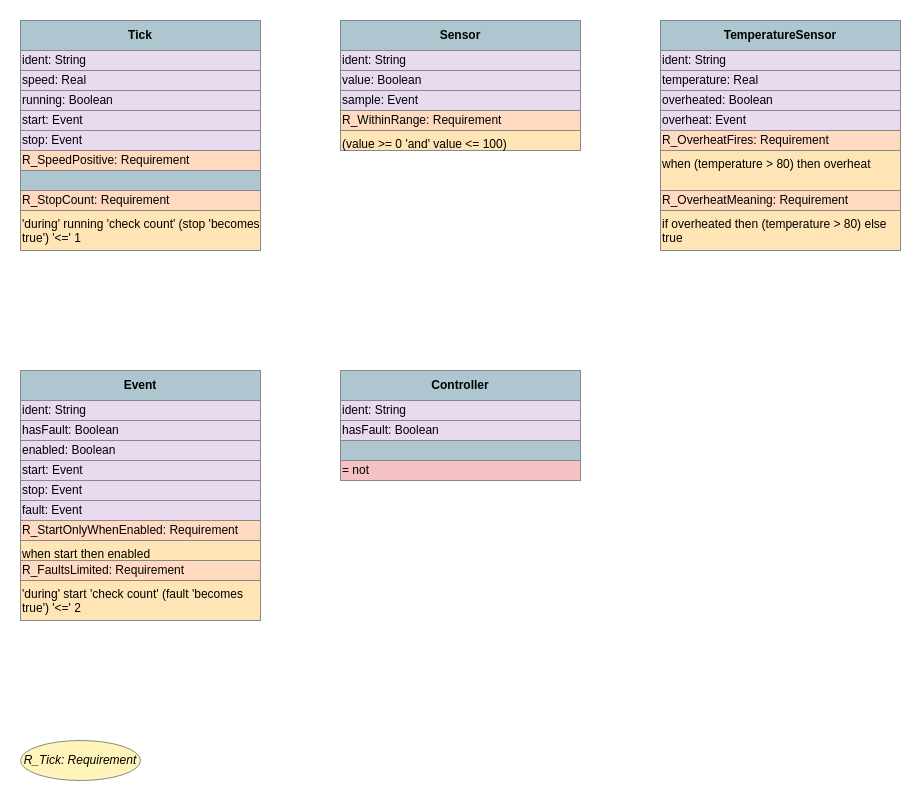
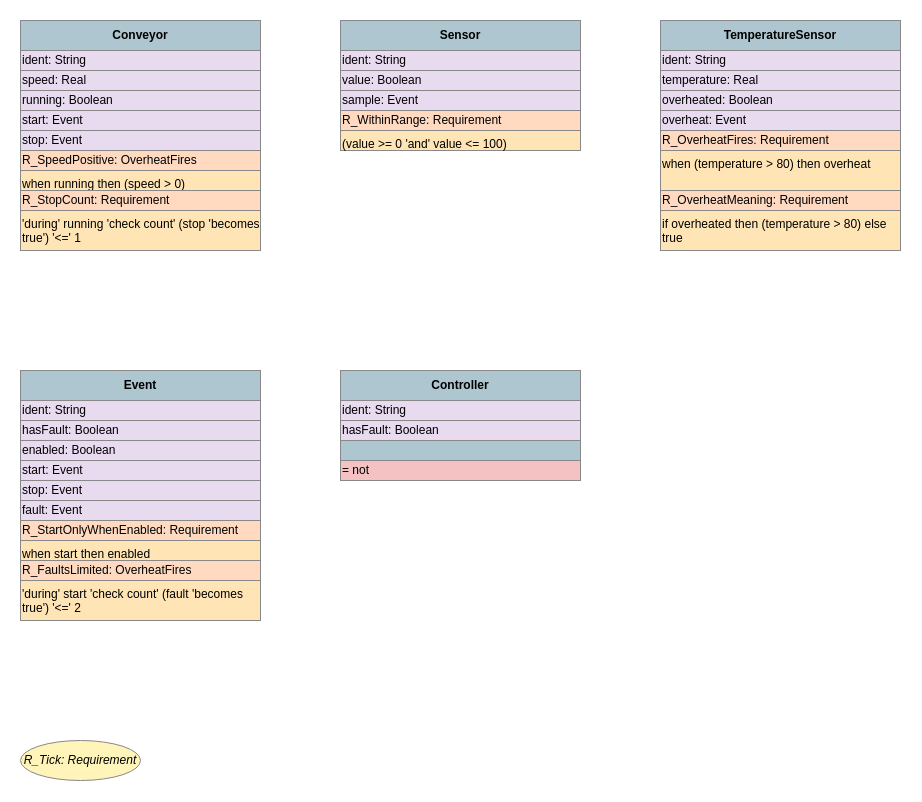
(141, 36) -> (141, 36)
(109, 161) -> (116, 161)
none -> (141, 181)
(107, 571) -> (114, 571)
